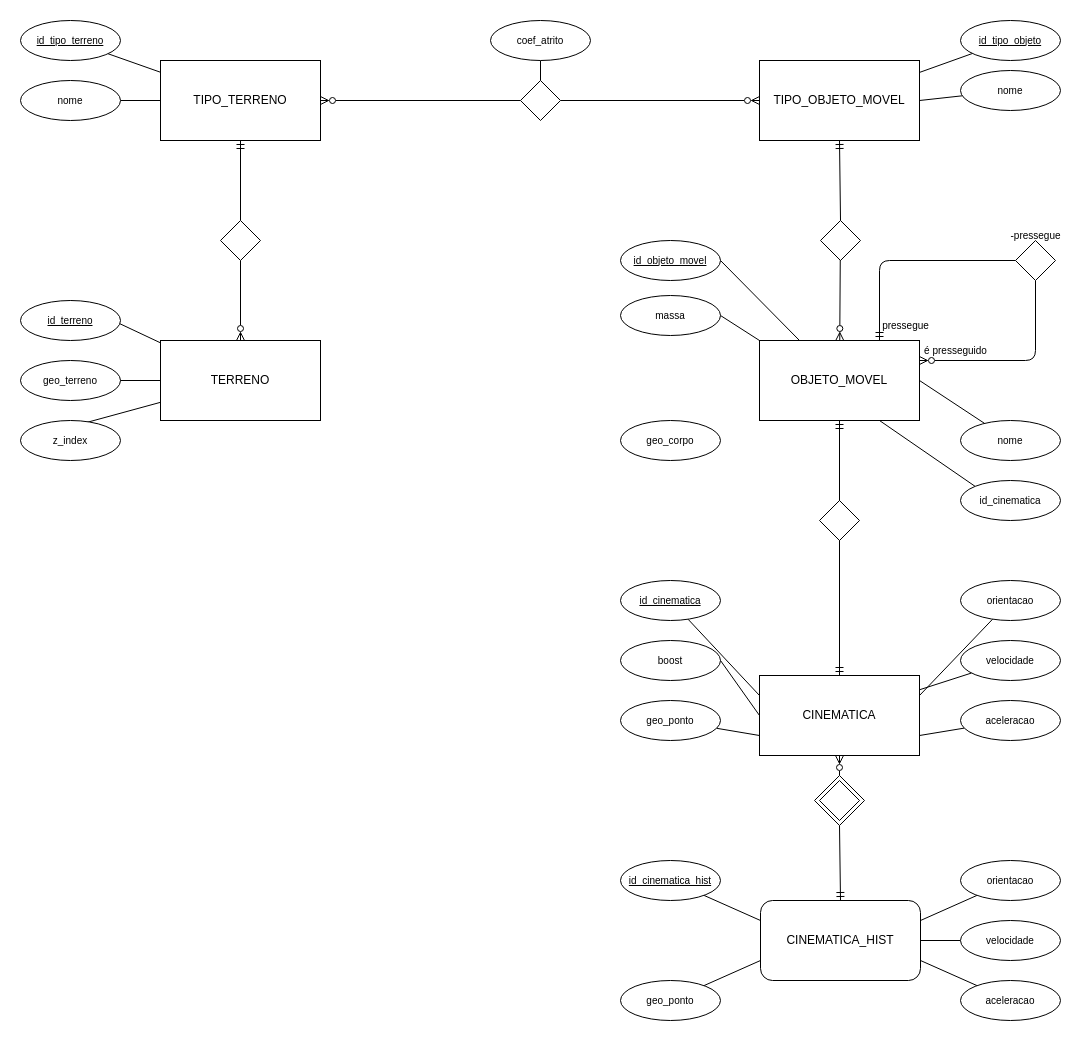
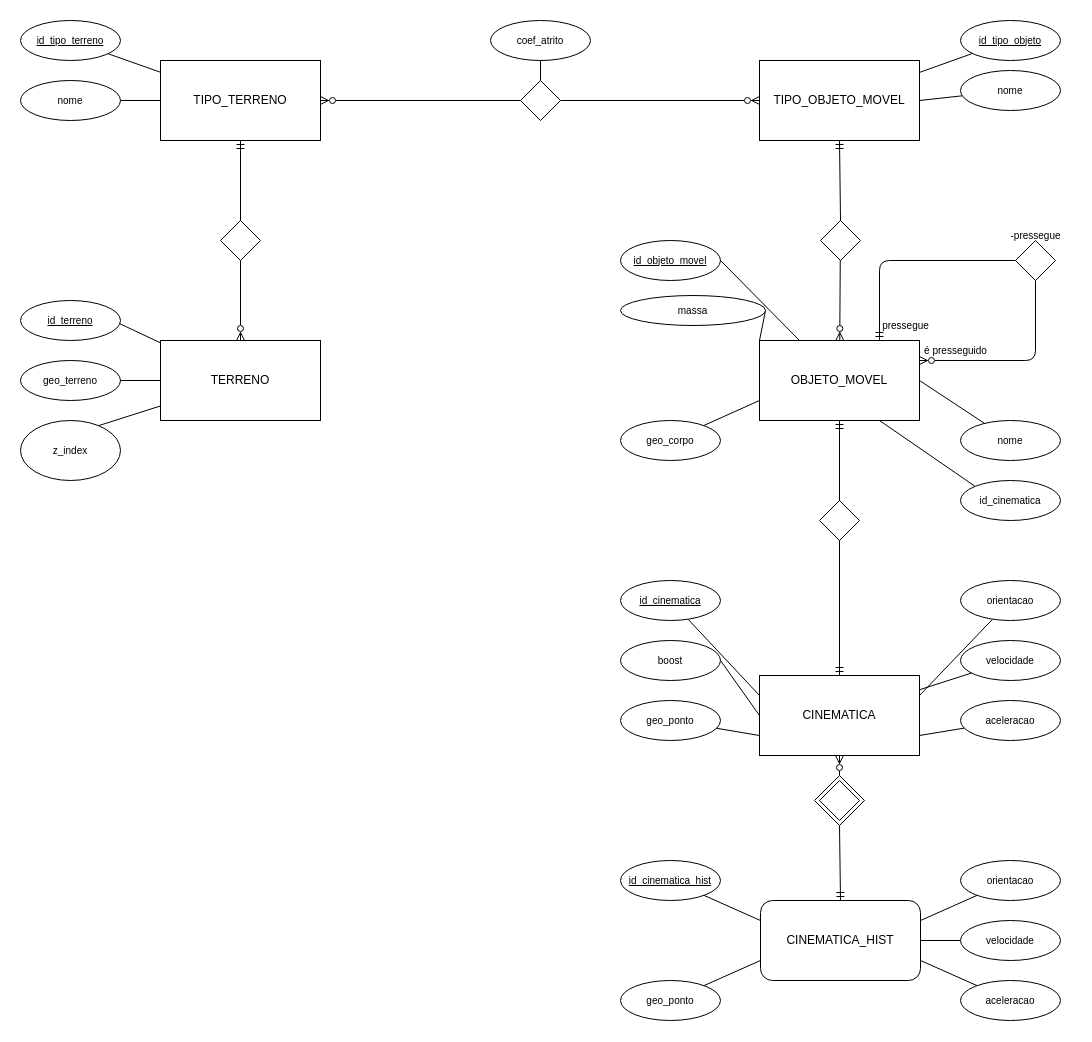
(671, 316) -> (693, 311)
none -> (731, 413)
(71, 441) -> (71, 451)
